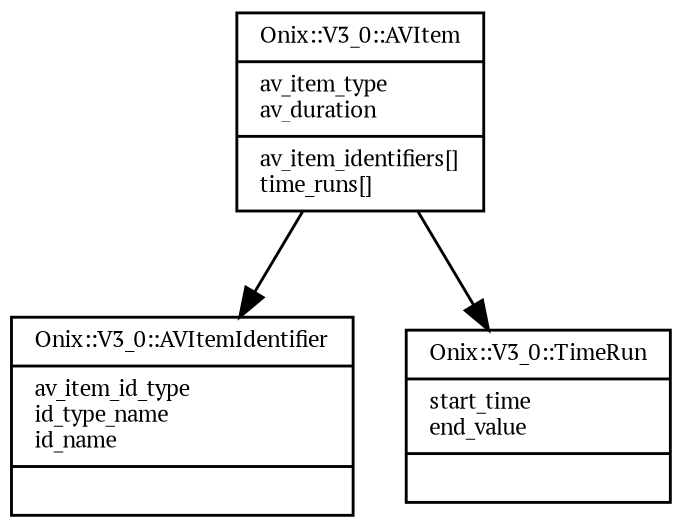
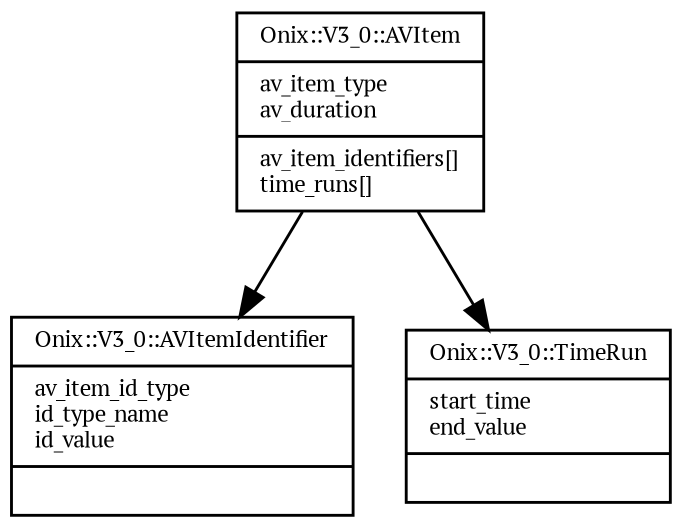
(76, 441) -> (75, 441)
